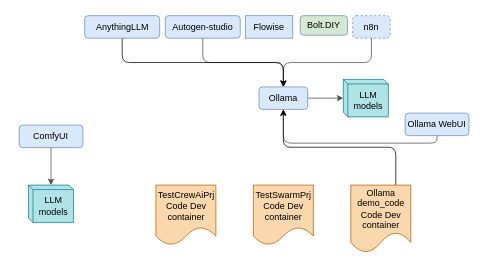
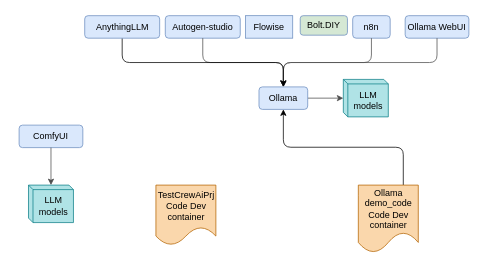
(372, 27) -> (372, 27)
(437, 124) -> (437, 27)
(284, 215) -> none
(381, 219) -> (389, 219)
